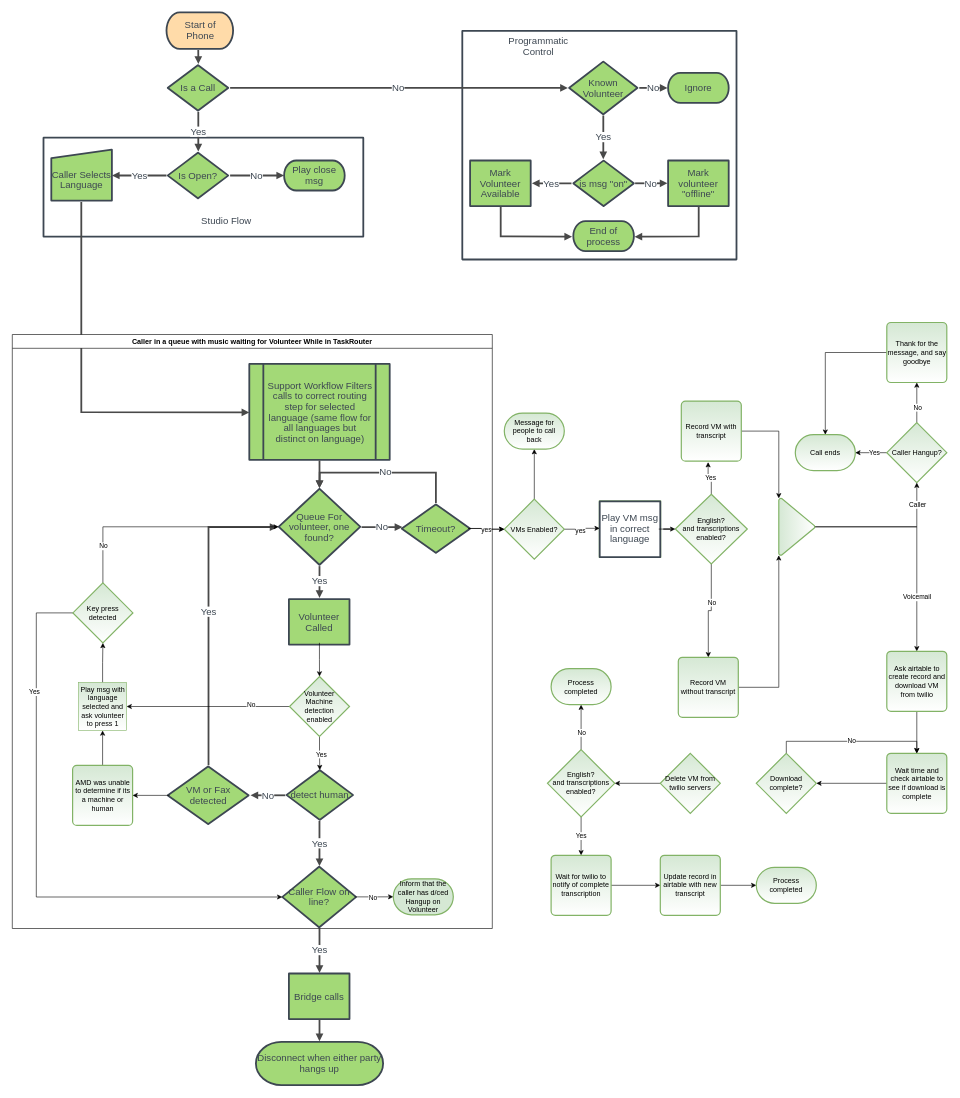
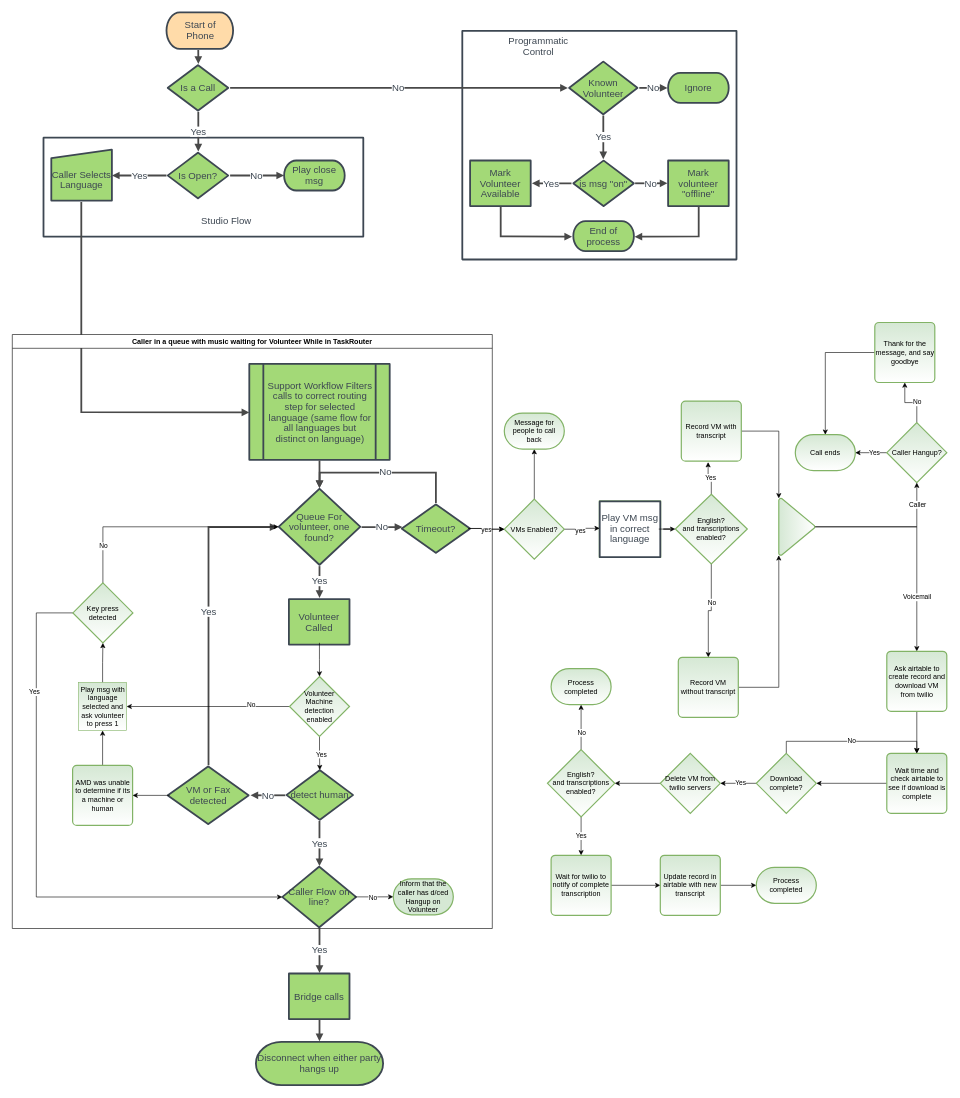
(917, 353) -> (905, 353)
none -> (741, 783)
